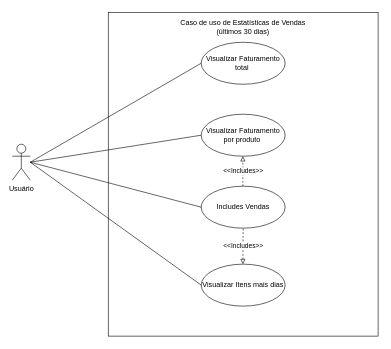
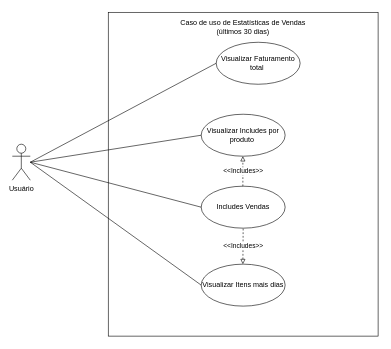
(243, 63) -> (258, 63)
(243, 135) -> (243, 135)
